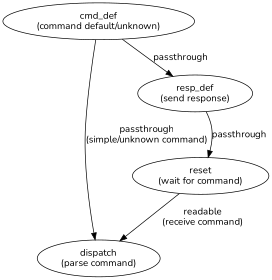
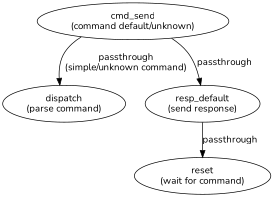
(99, 21) -> (133, 21)
(195, 93) -> (203, 104)
(152, 215) -> none
